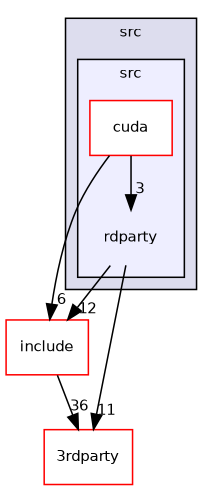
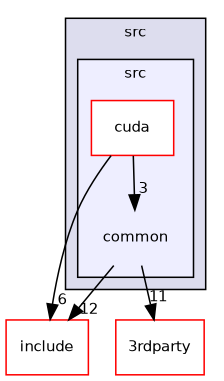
(131, 238) -> (136, 238)
(65, 395) -> none
